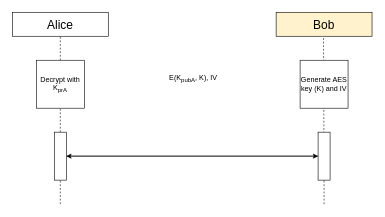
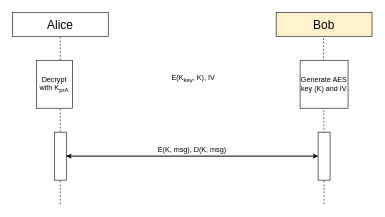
(194, 78) -> (194, 78)
(60, 84) -> (54, 84)
none -> (192, 150)
